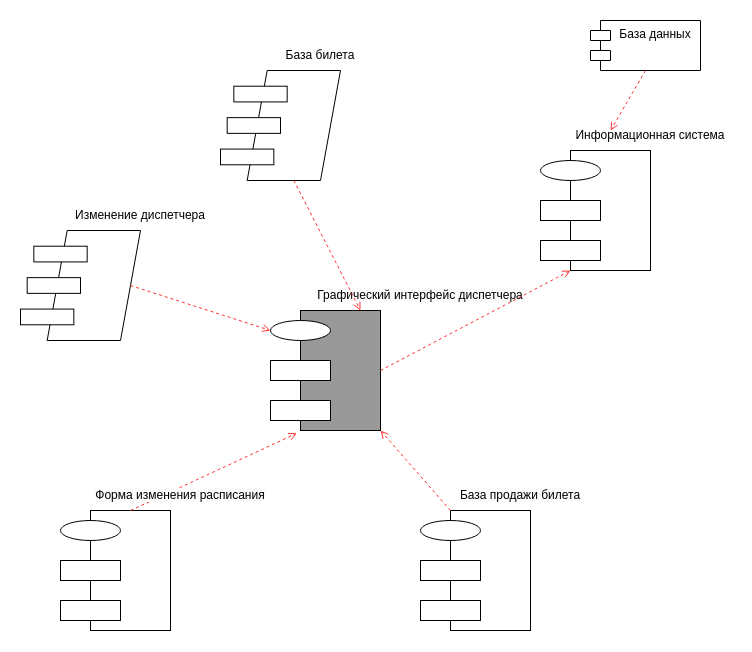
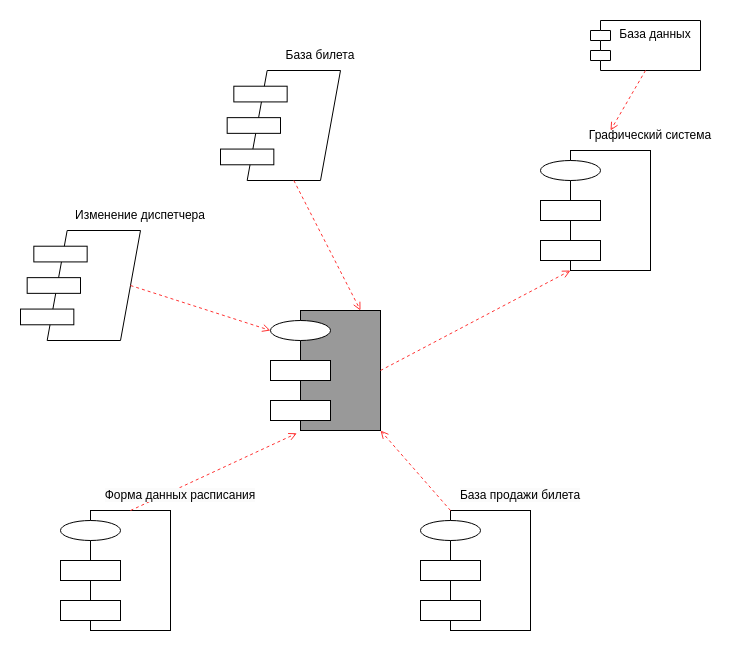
(651, 136) -> (651, 136)
(421, 296) -> none
(181, 496) -> (181, 496)
